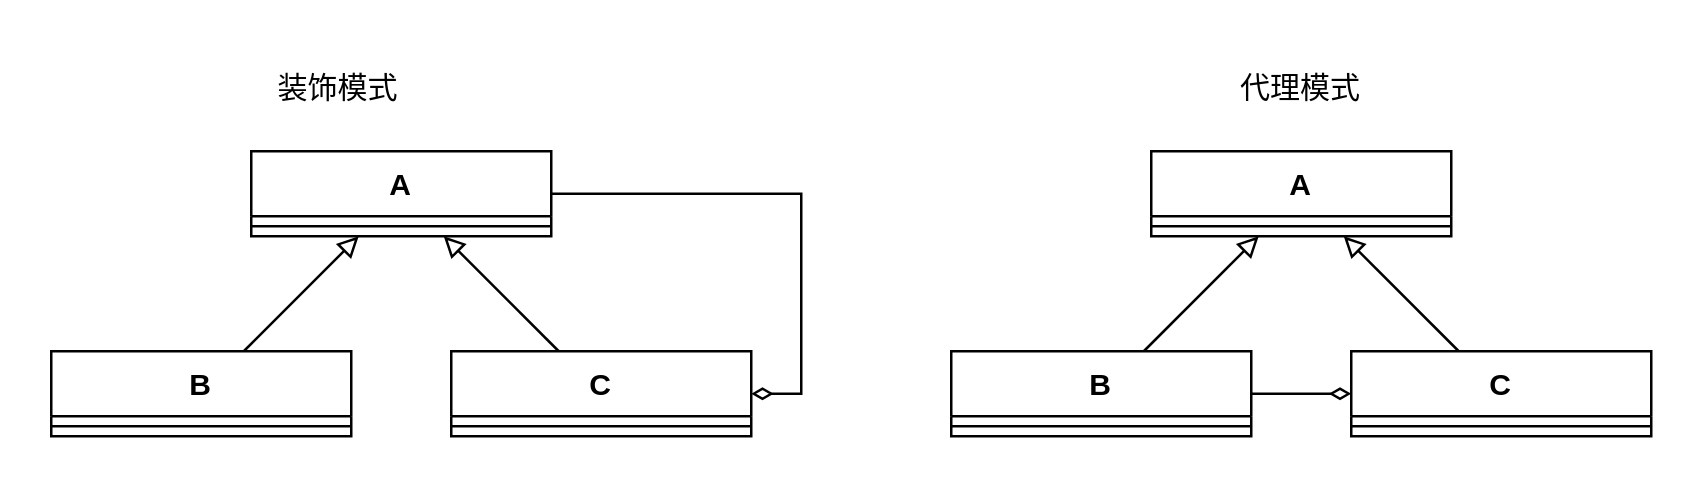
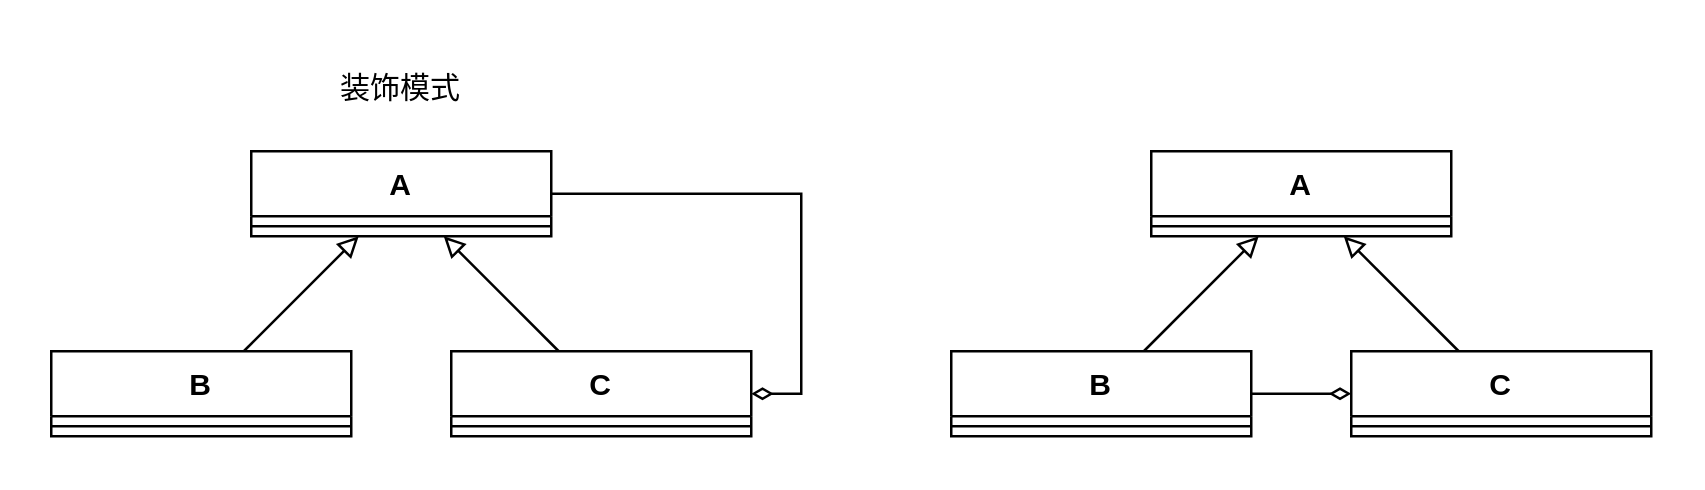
(339, 89) -> (401, 89)
(1301, 89) -> none
